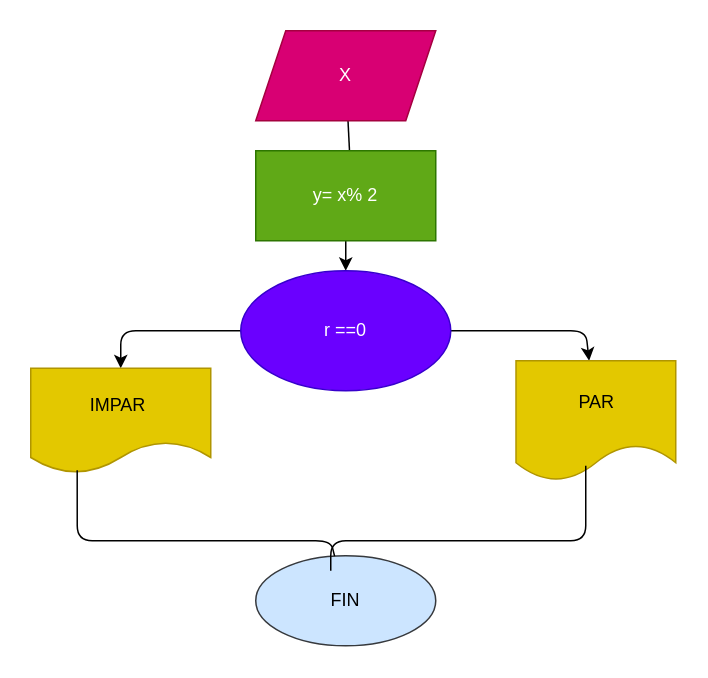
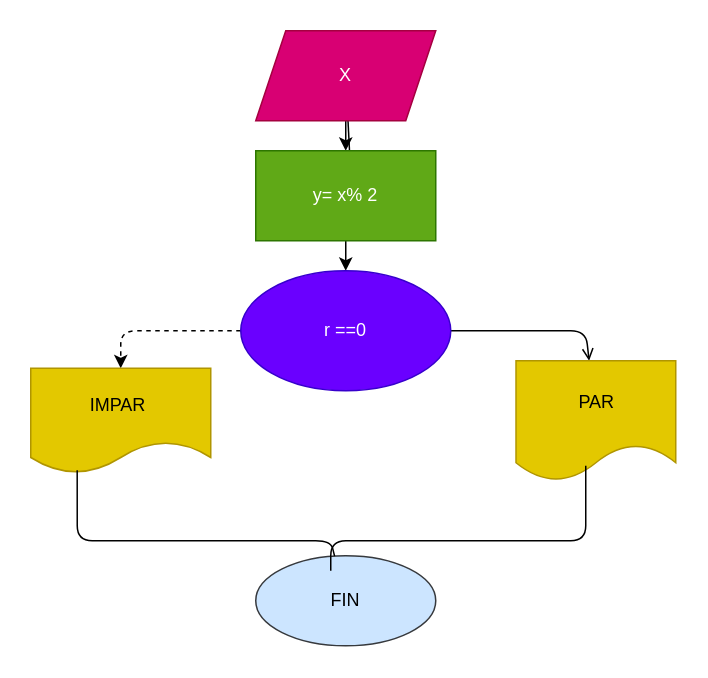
none -> (346, 131)
(170, 331) -> (170, 331)
(587, 339) -> (586, 340)
